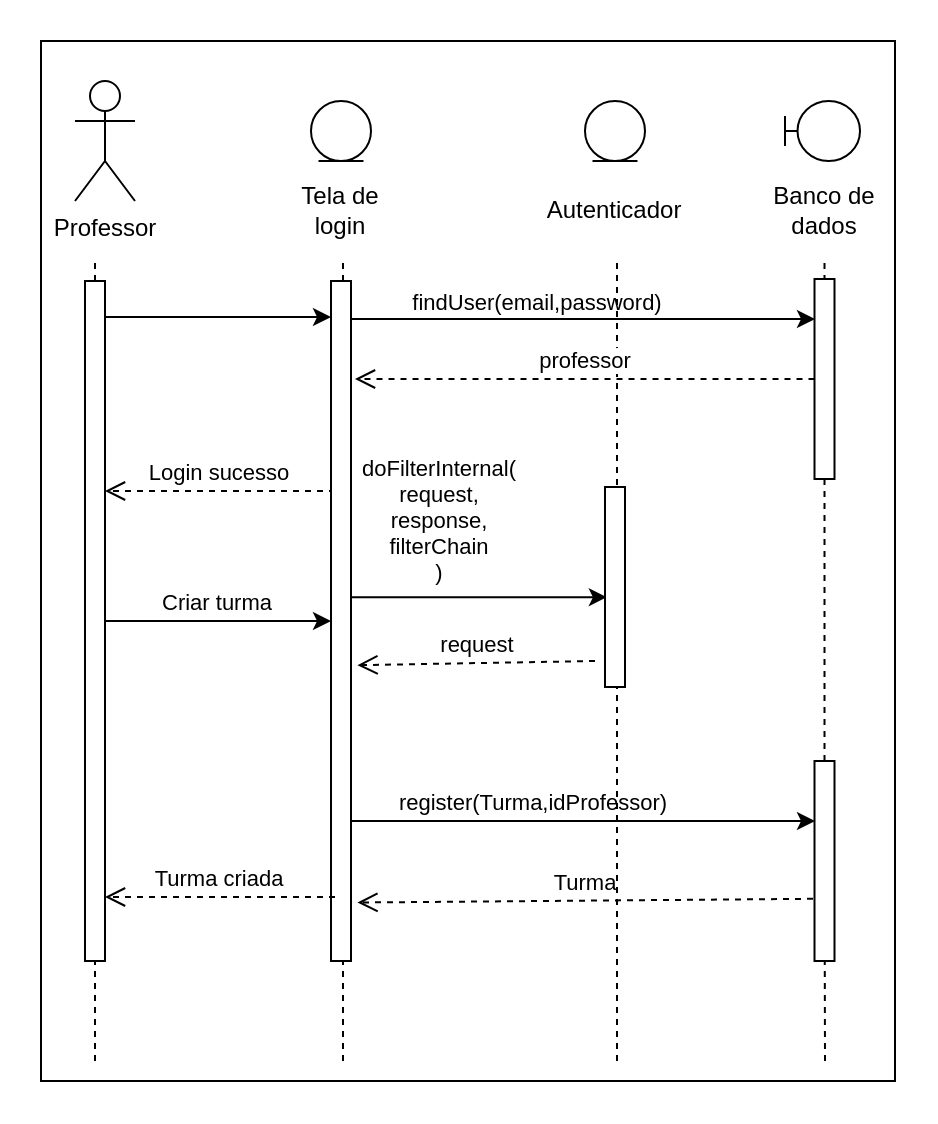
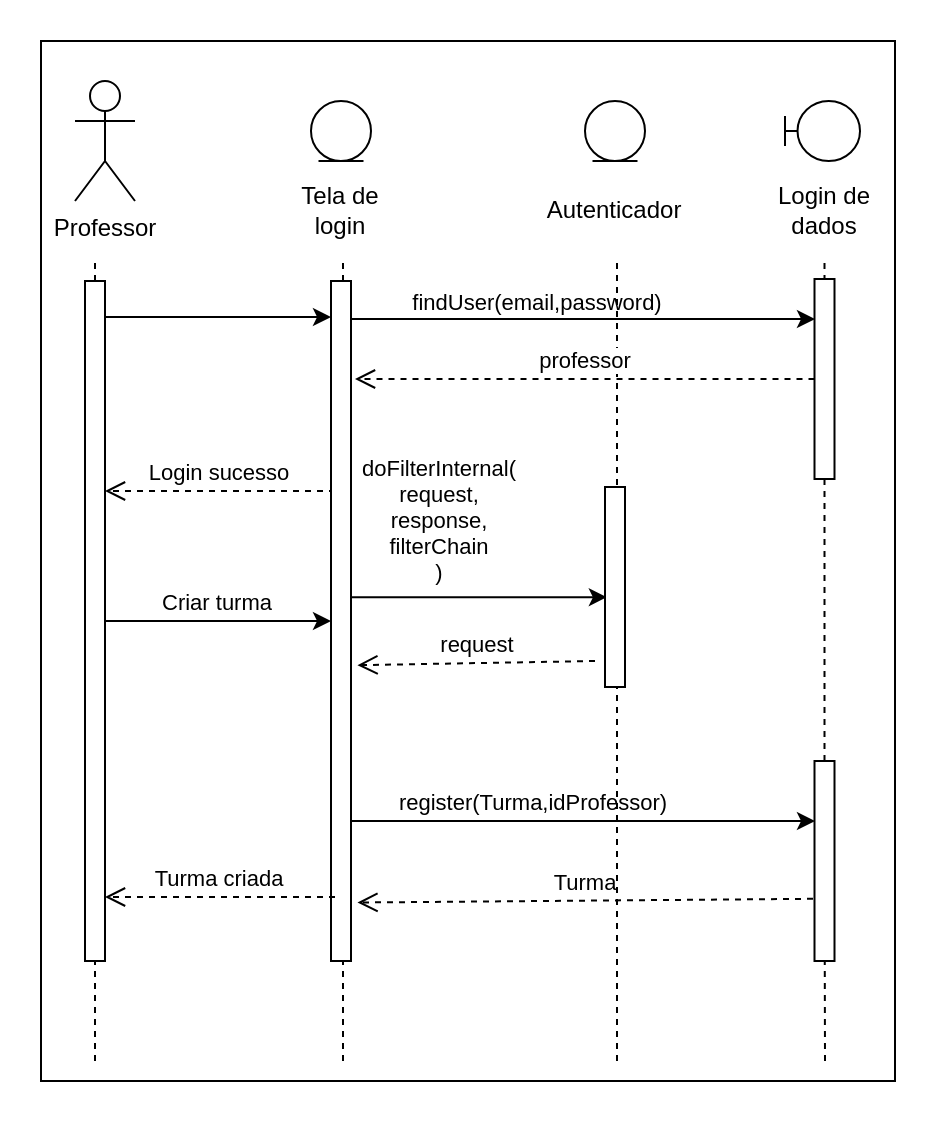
(825, 211) -> (825, 211)
